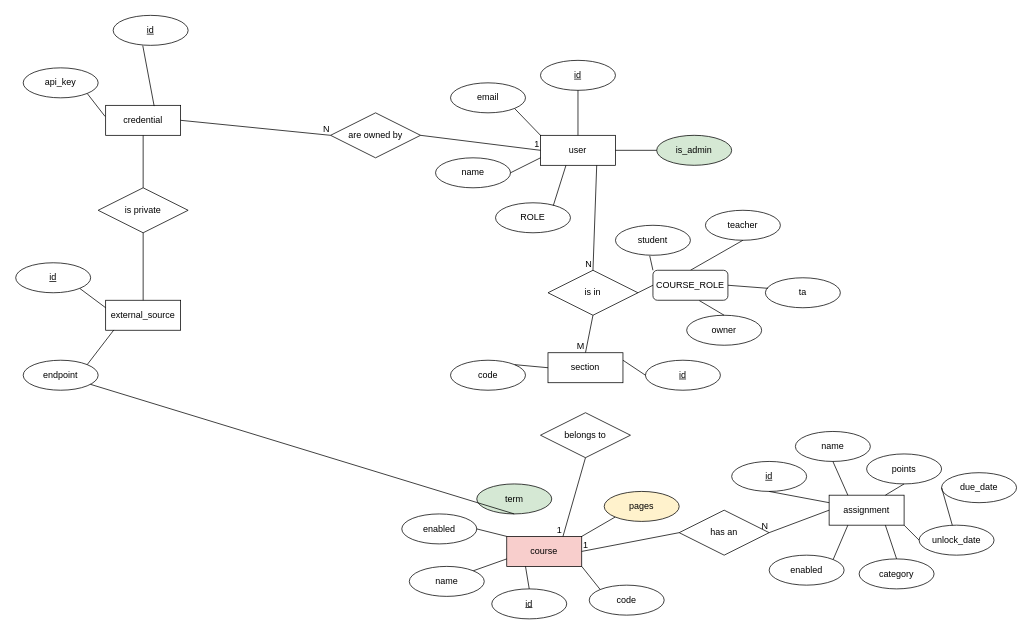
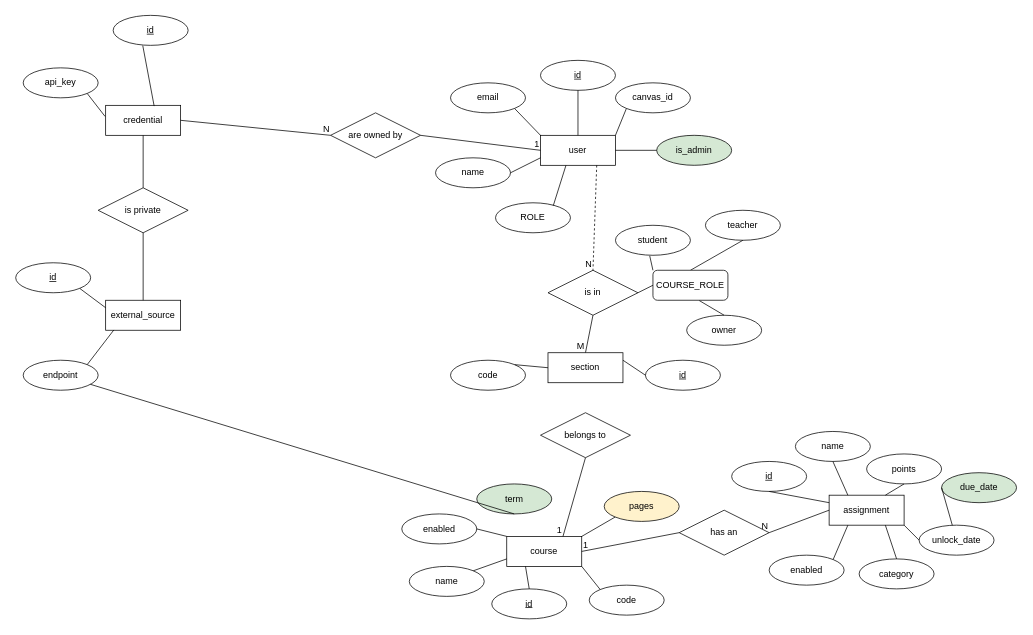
none -> (653, 98)
none -> (621, 122)
(595, 217) -> (595, 217)
(748, 287) -> none
(803, 293) -> none
(979, 488) -> (979, 488)
(544, 552) -> (544, 552)
